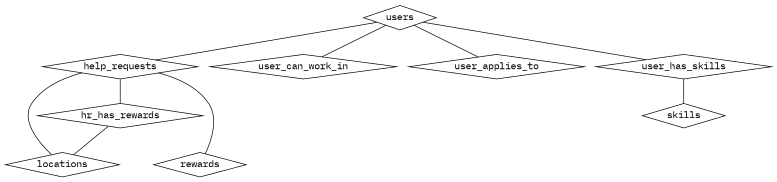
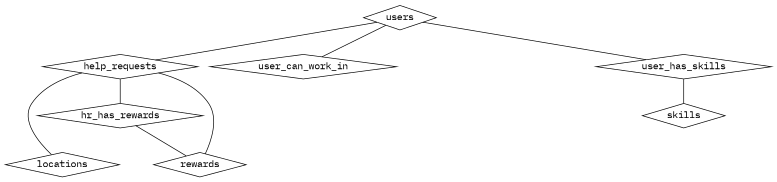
(497, 67) -> none
(91, 141) -> (161, 141)
